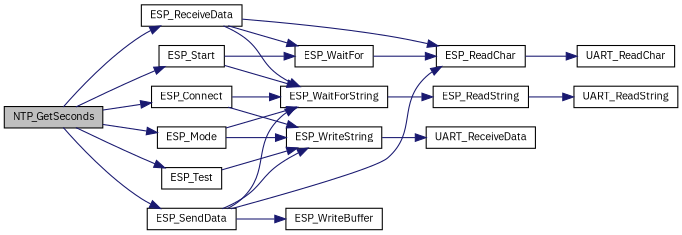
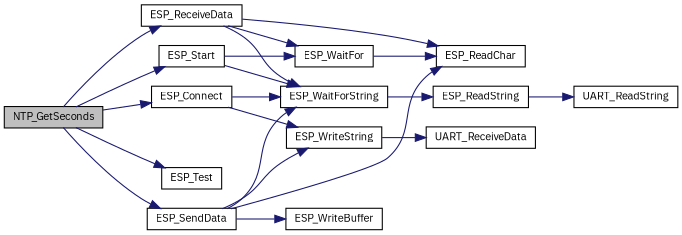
(626, 56) -> none
(192, 138) -> none
(253, 161) -> none
